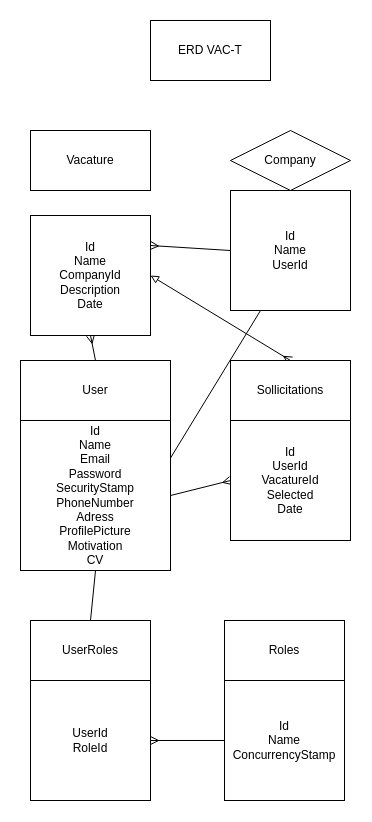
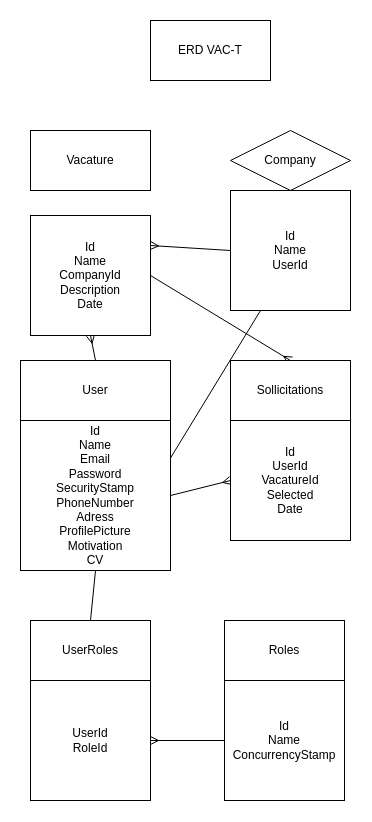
(158, 280) -> (155, 278)
